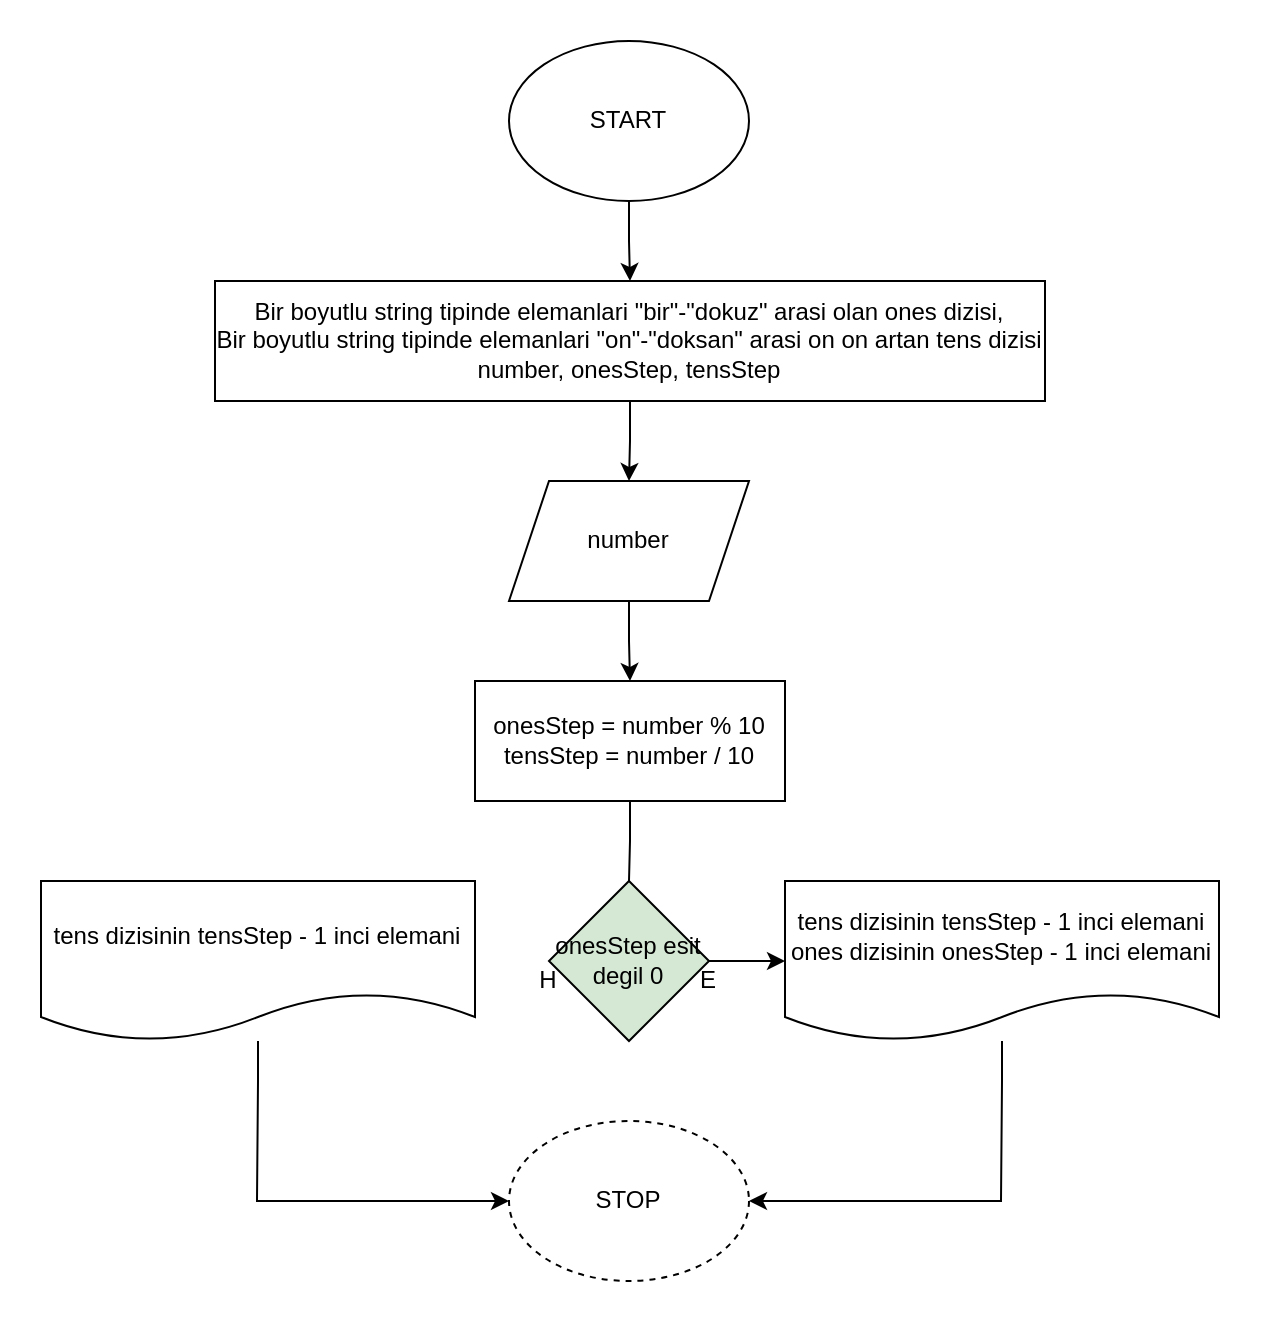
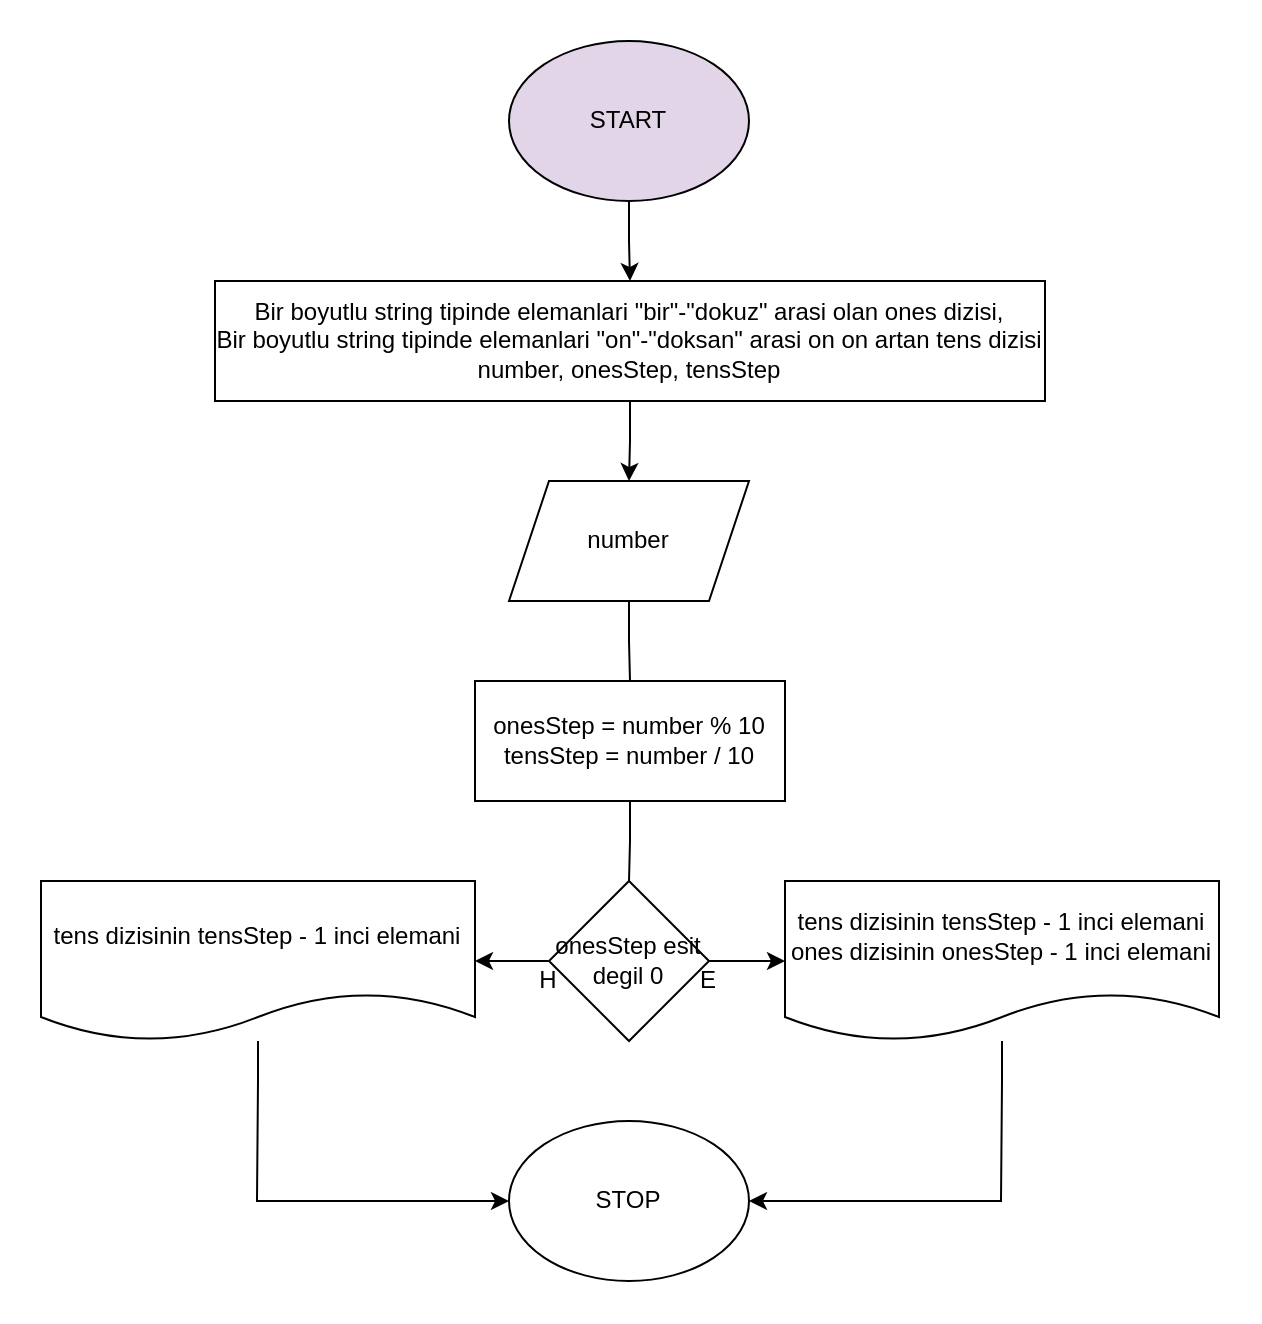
(629, 121) -> (629, 121)
(630, 666) -> (630, 671)
none -> (513, 961)
(629, 961) -> (629, 961)
(629, 1201) -> (629, 1201)
